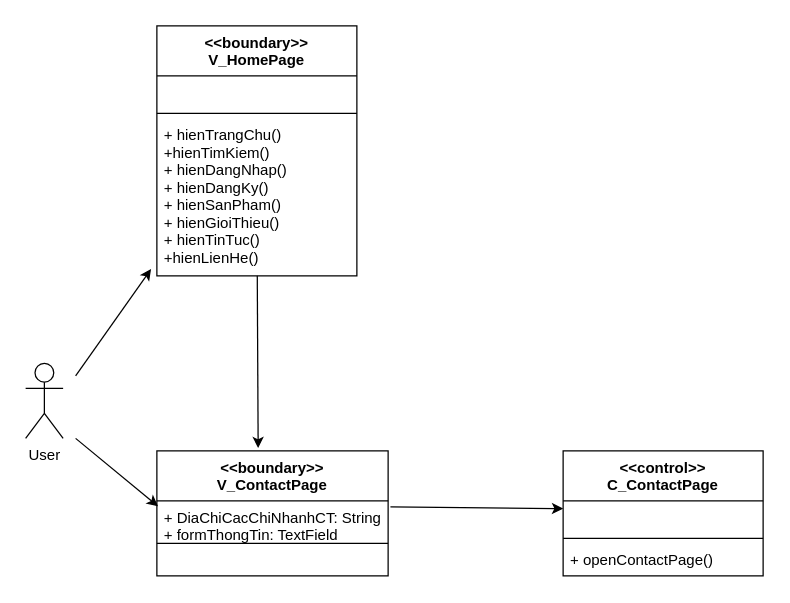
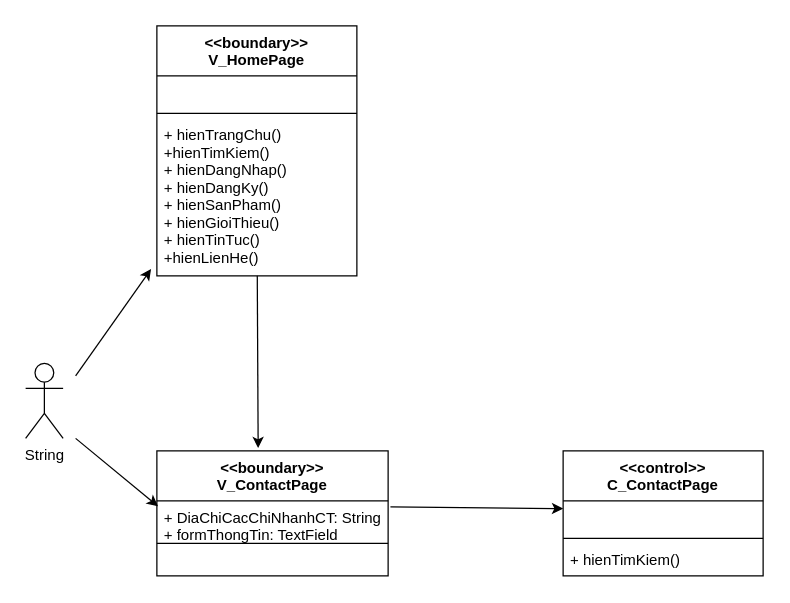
(45, 456) -> (45, 456)
(648, 560) -> (625, 560)
